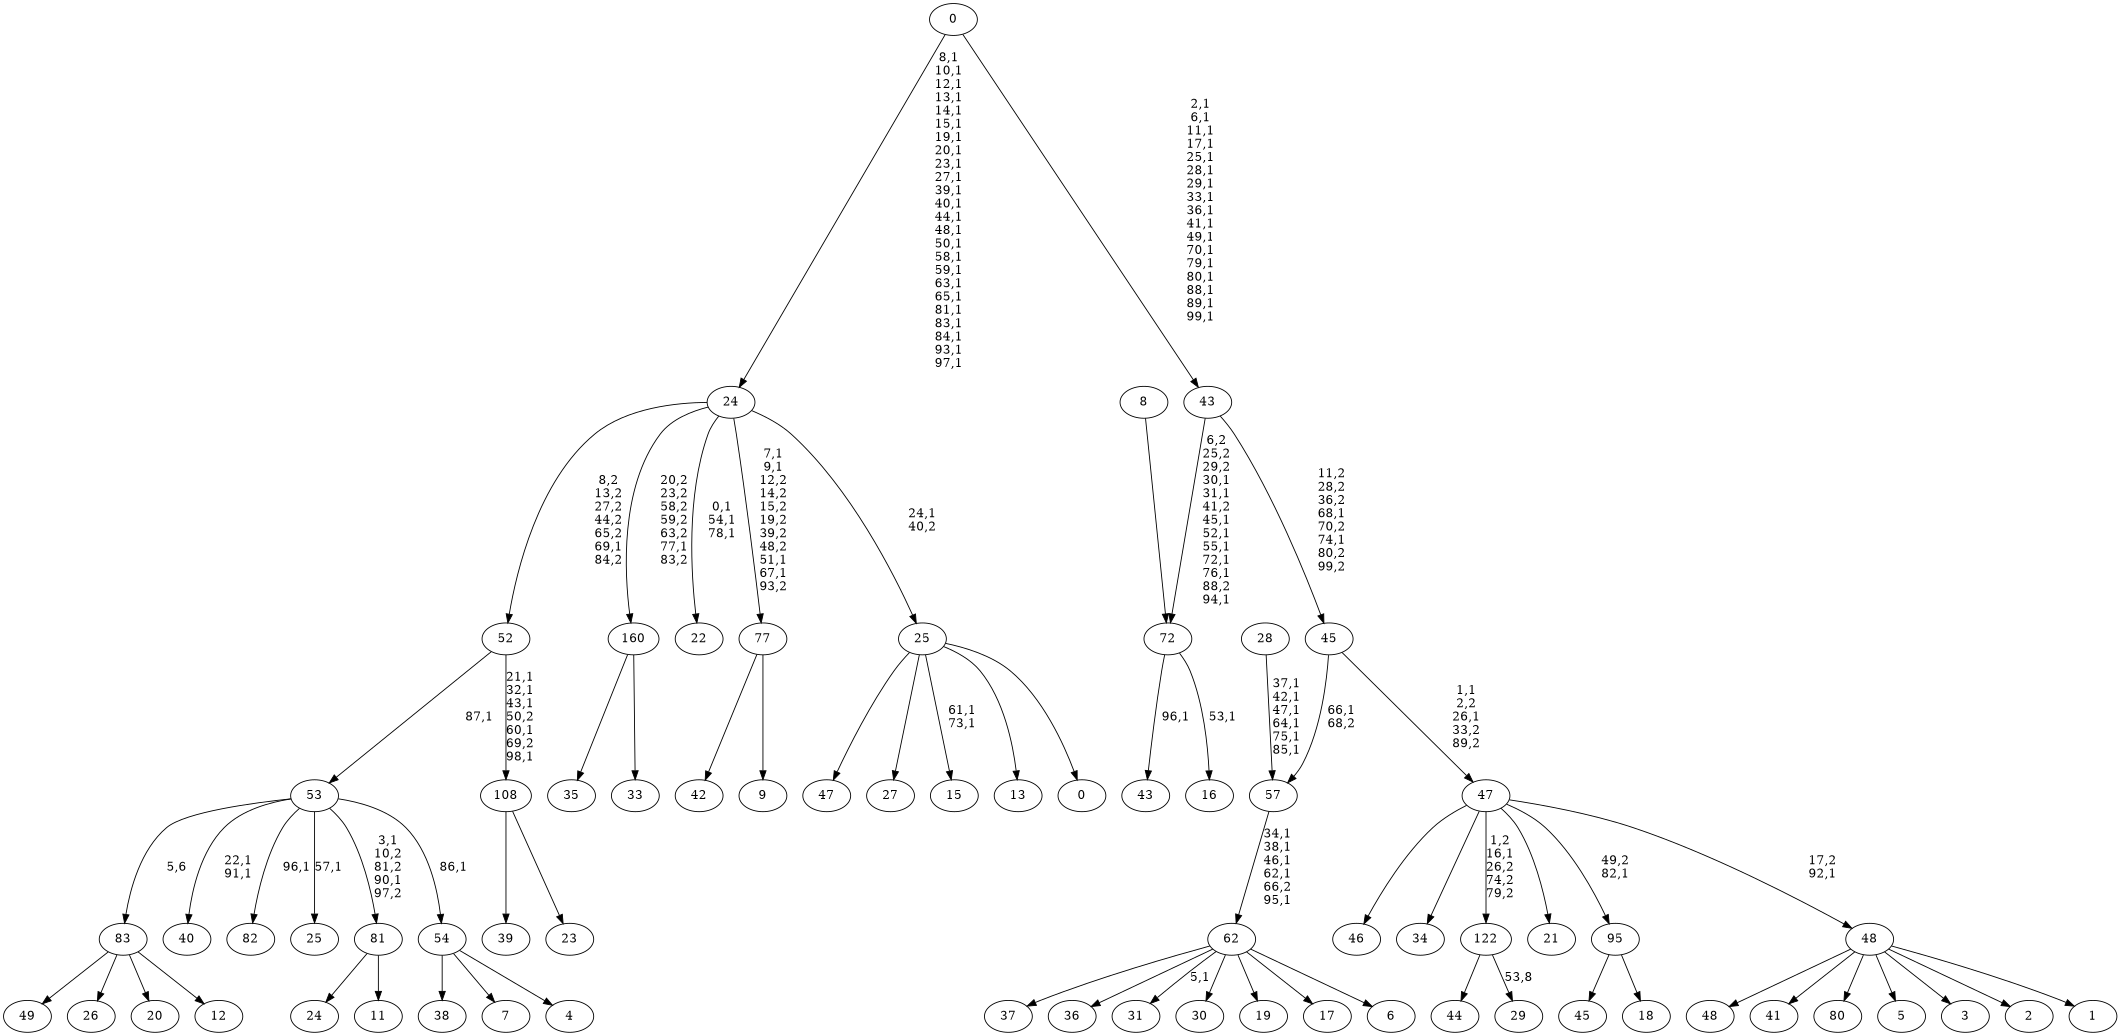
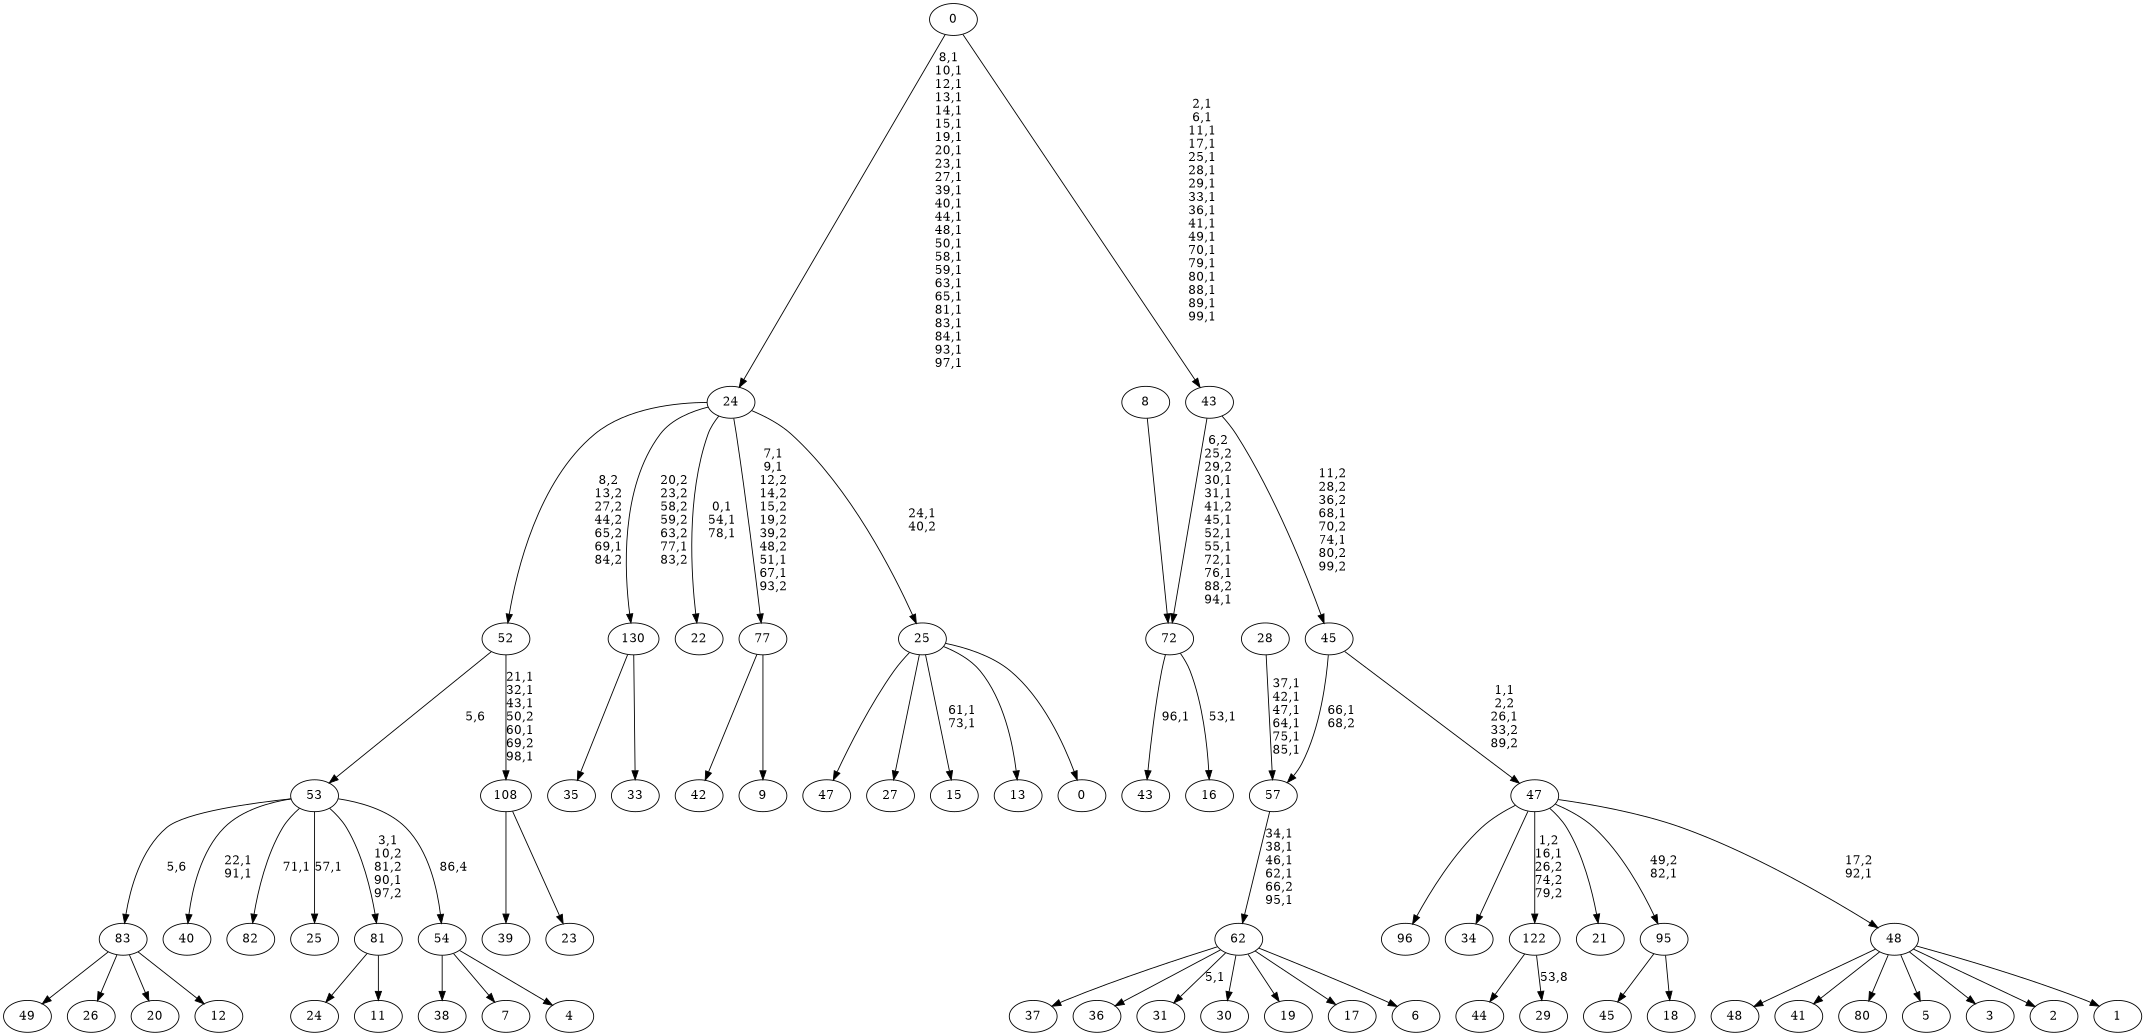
(634, 639) -> (634, 639)
(479, 717) -> (475, 717)
(297, 868) -> (297, 868)
(454, 868) -> (454, 868)
(1357, 939) -> (1405, 939)
